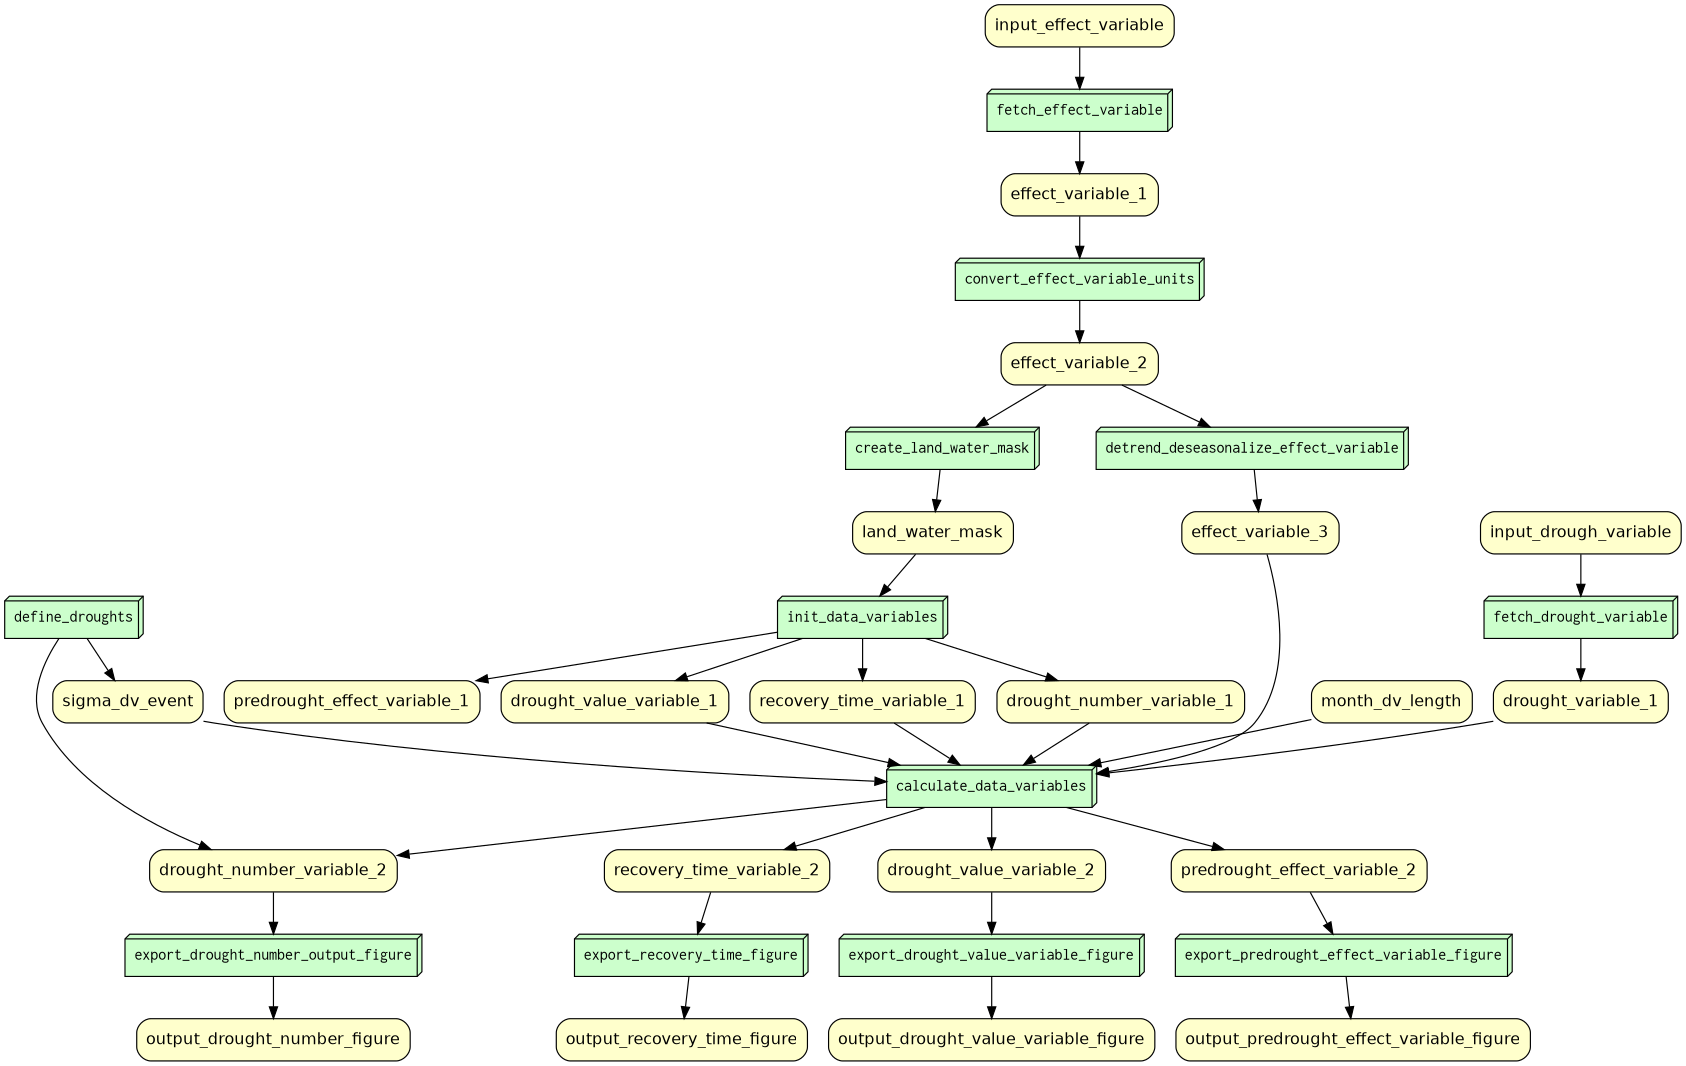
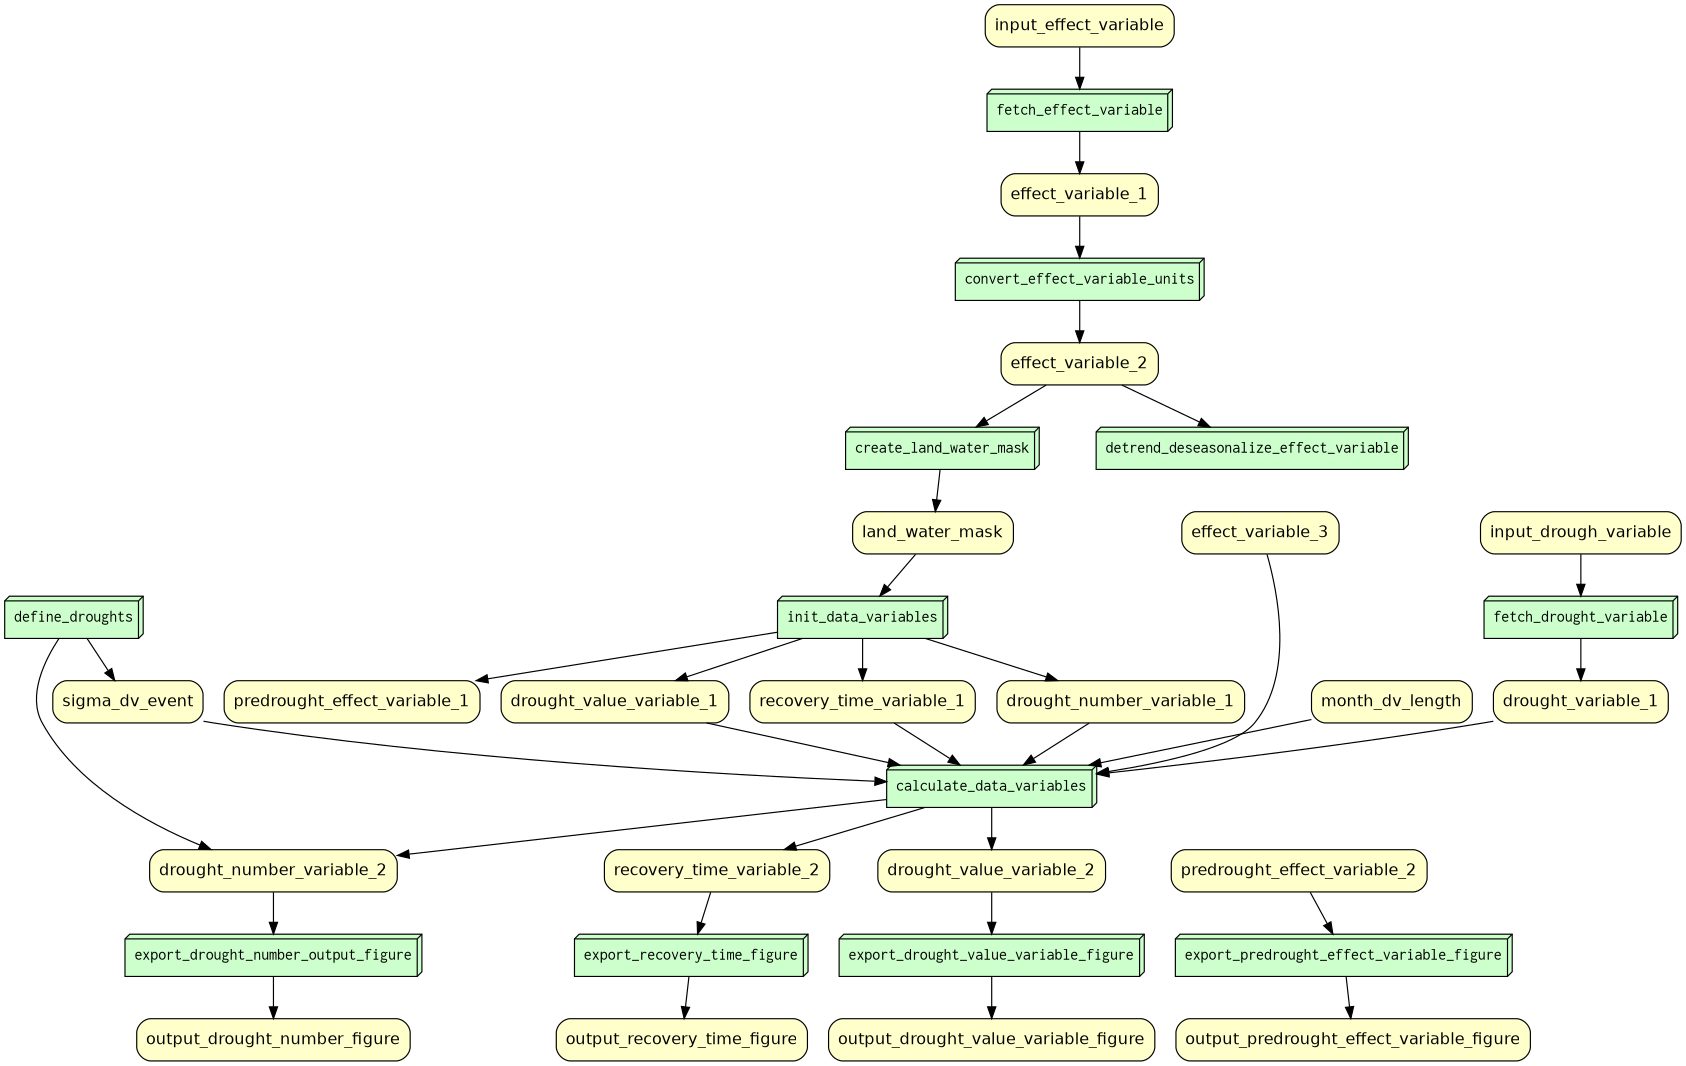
(1256, 485) -> none
(1140, 827) -> none
